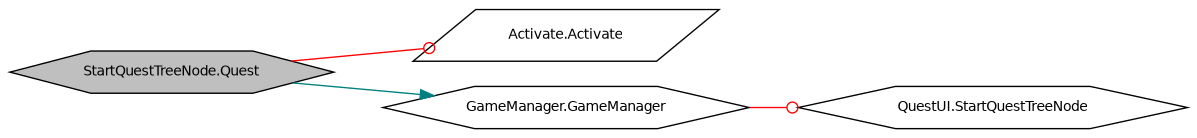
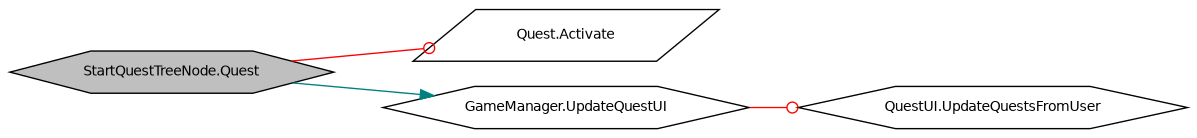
(566, 35) -> (566, 35)
(566, 108) -> (566, 108)
(993, 108) -> (993, 108)
